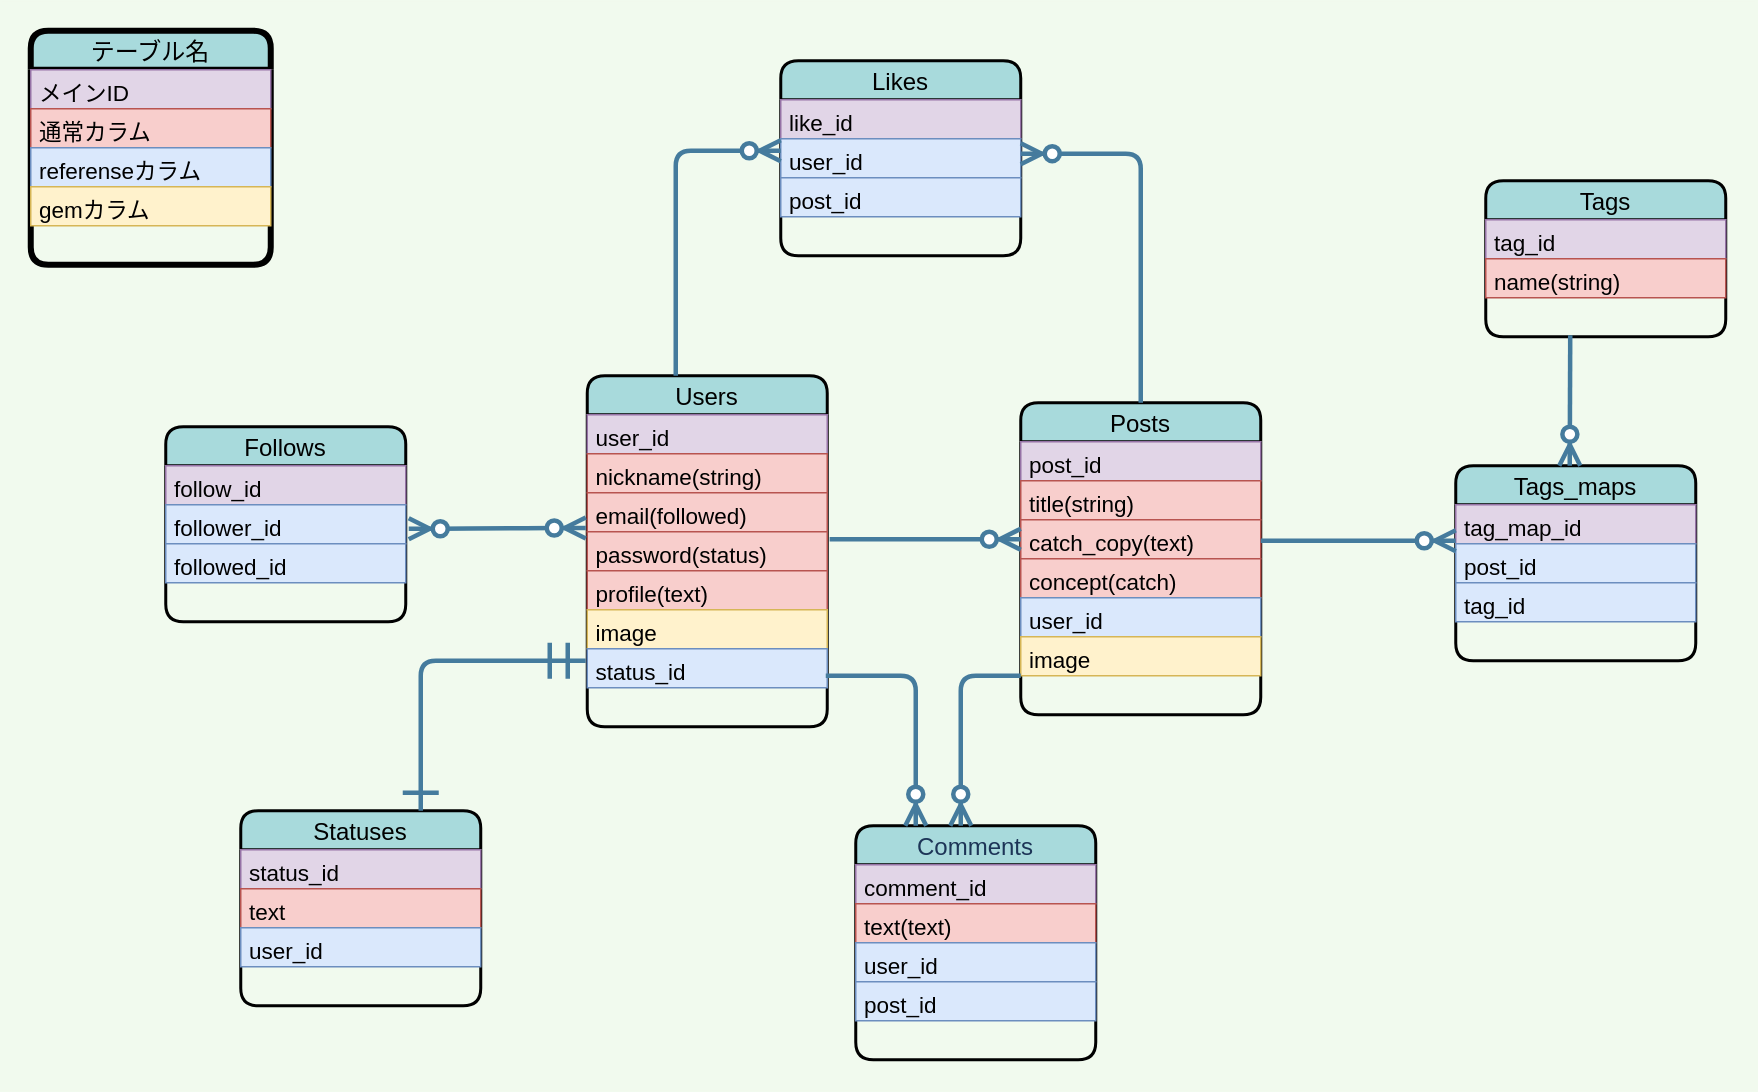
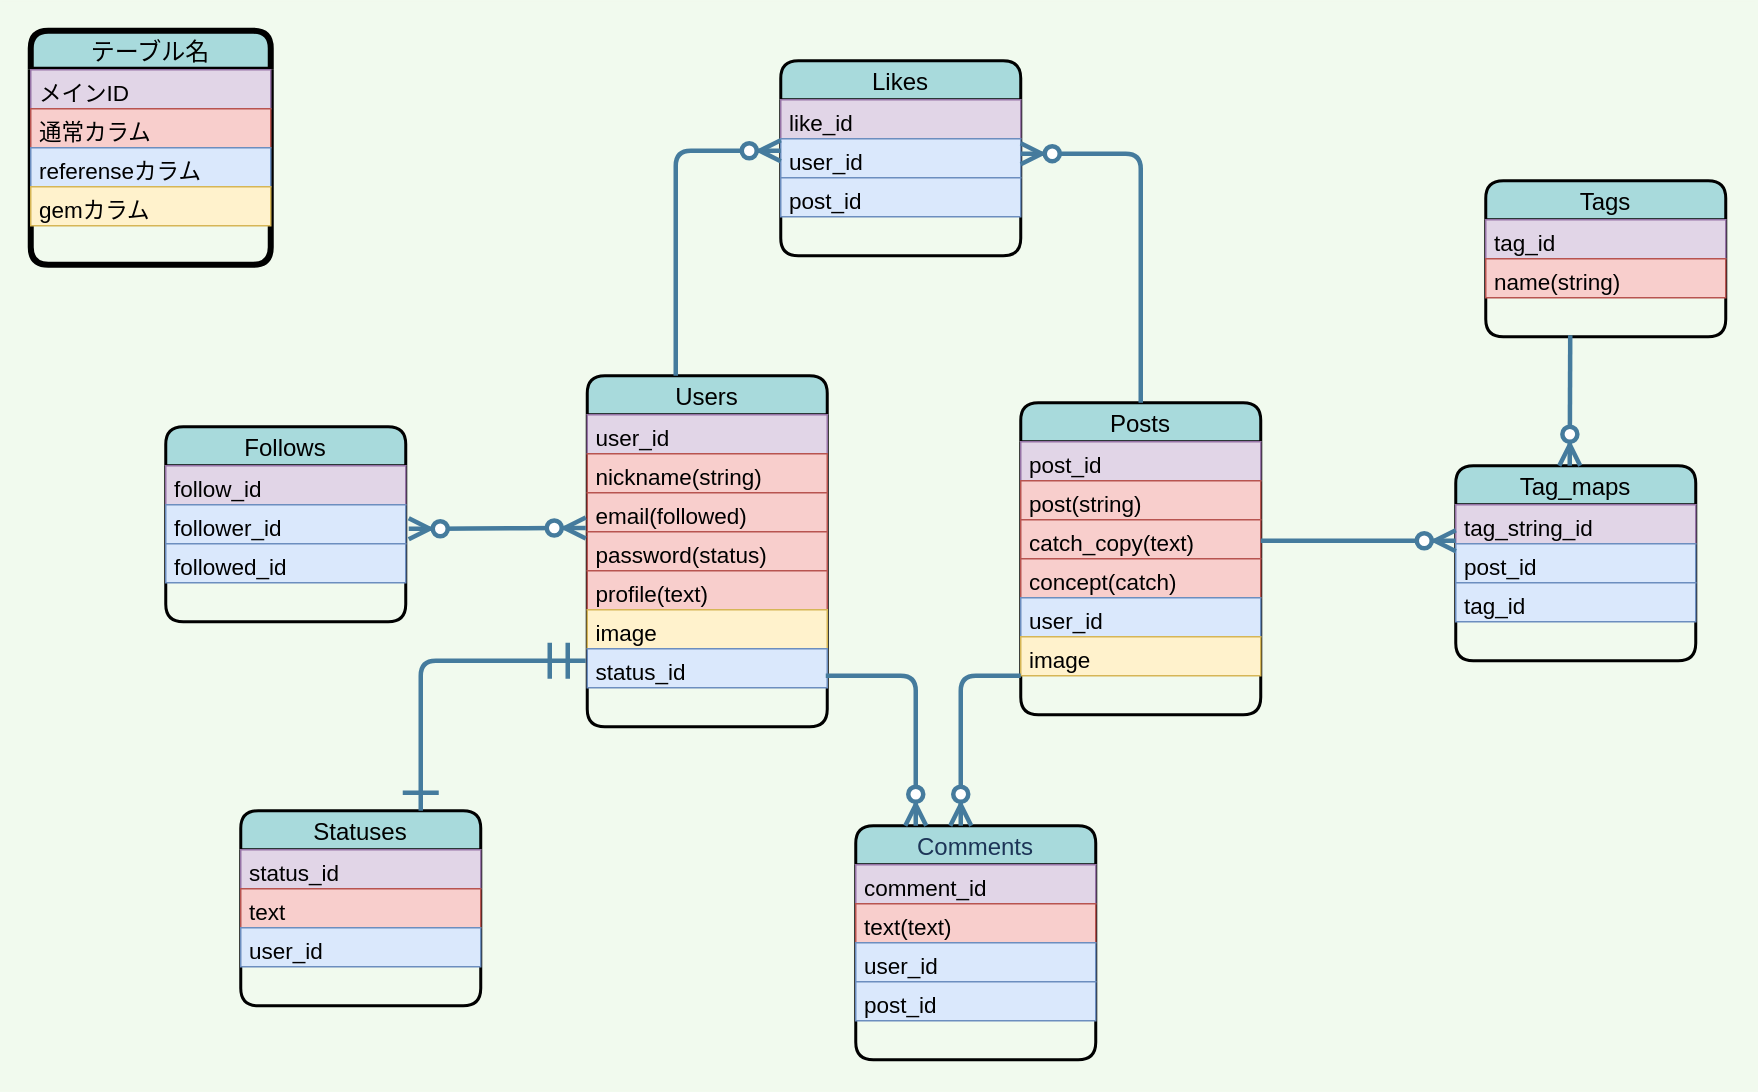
(1575, 487) -> (1575, 487)
(1102, 504) -> (1102, 504)
(1524, 528) -> (1540, 528)
(924, 539) -> none
